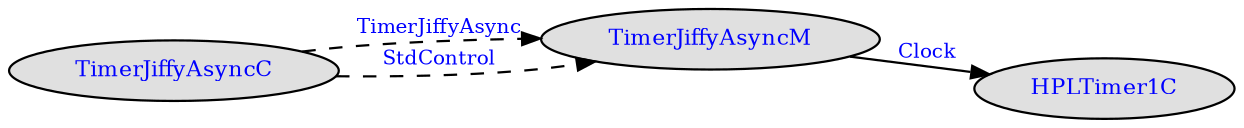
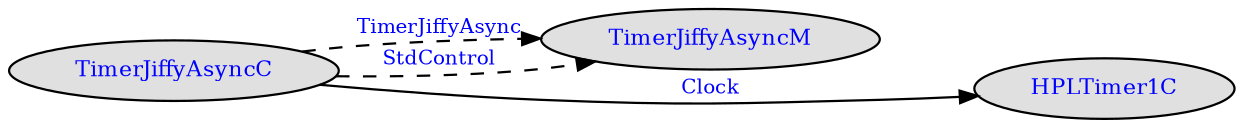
(910, 64) -> (639, 103)
